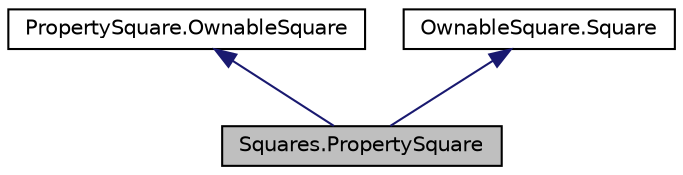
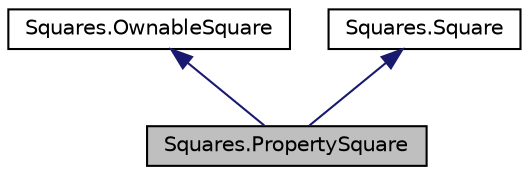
(187, 29) -> (149, 29)
(539, 29) -> (425, 29)
